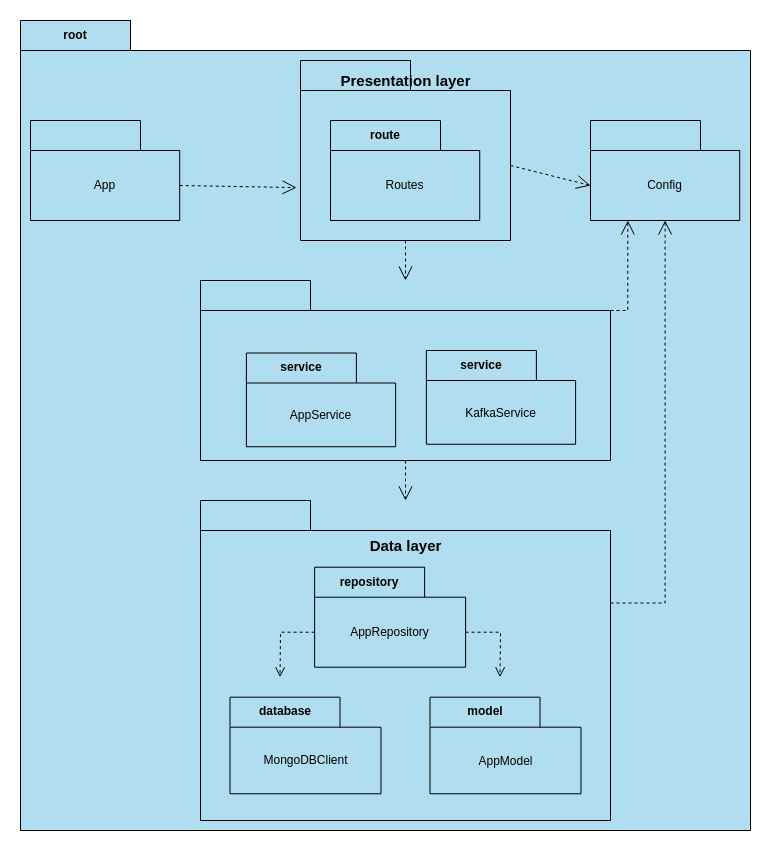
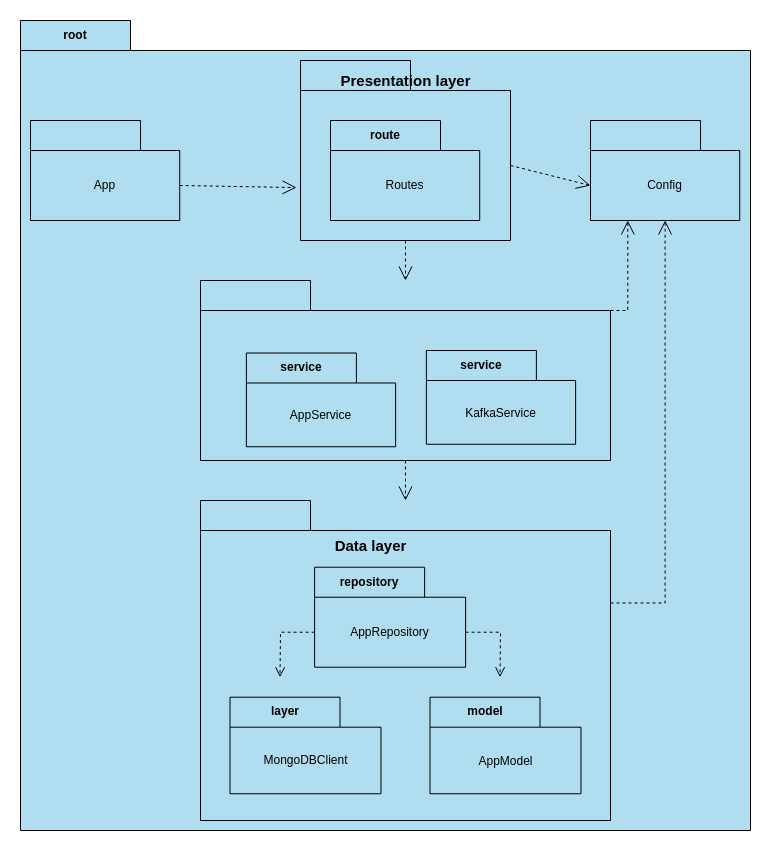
(406, 546) -> (371, 546)
(286, 712) -> (286, 712)
